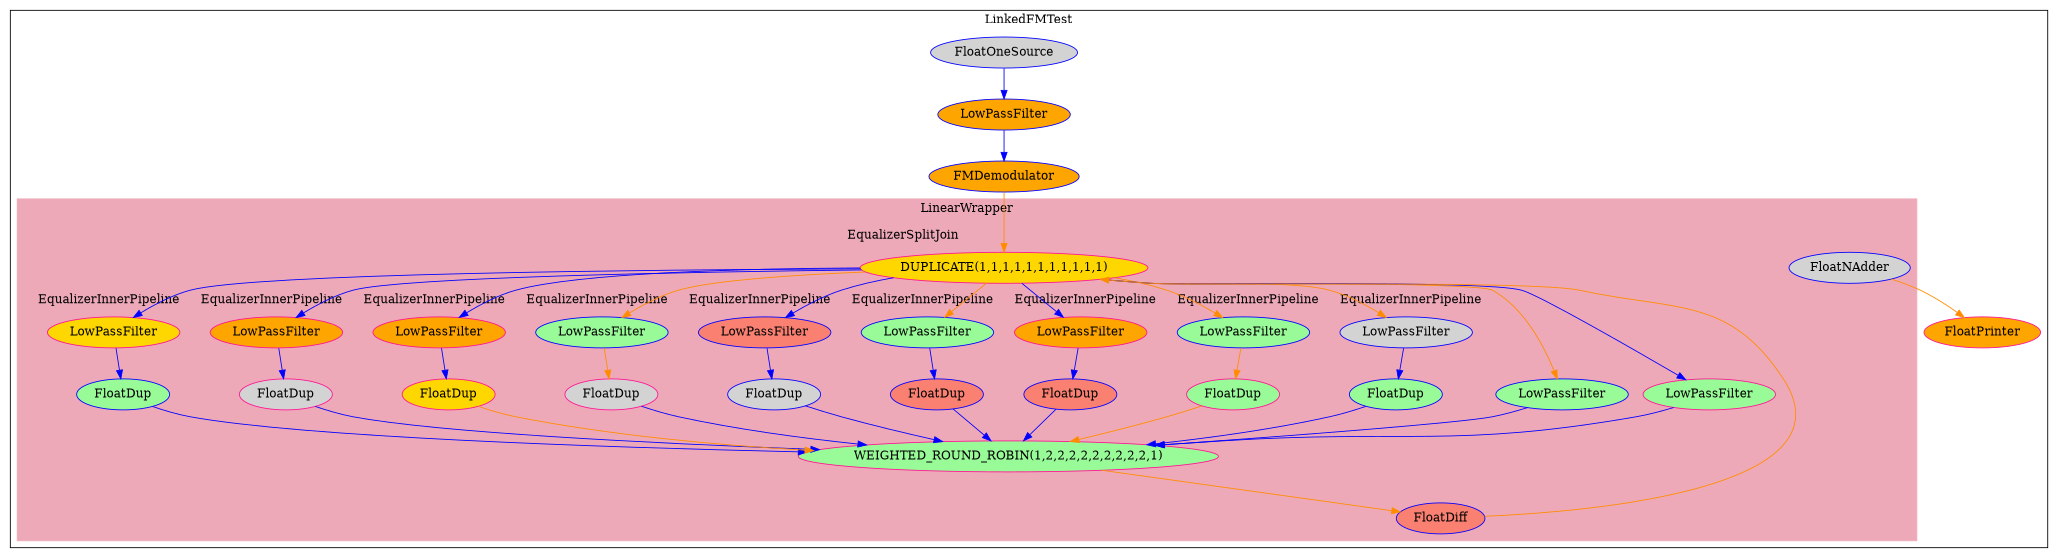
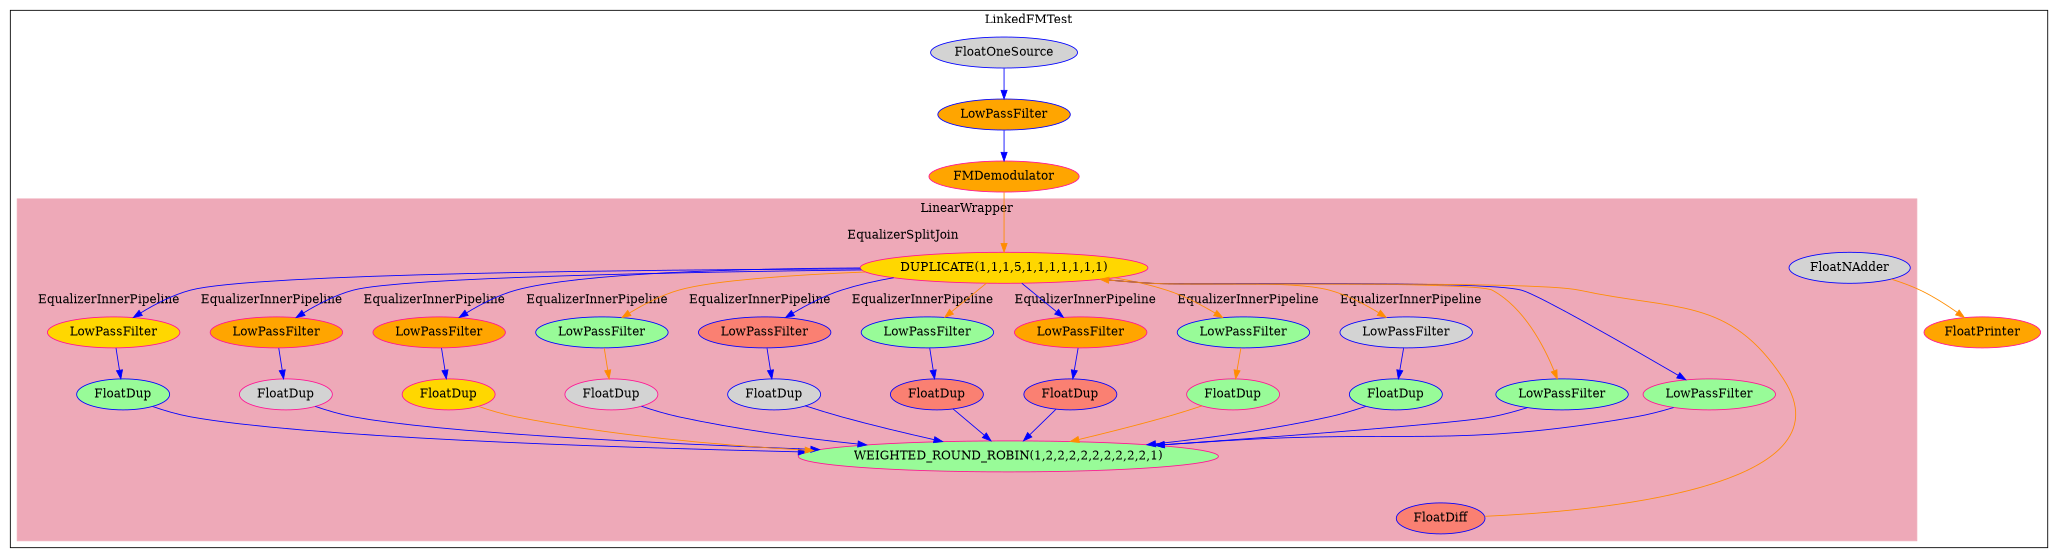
(1004, 177) -> (1004, 177)
(1004, 268) -> (1004, 268)
(1247, 490) -> none
